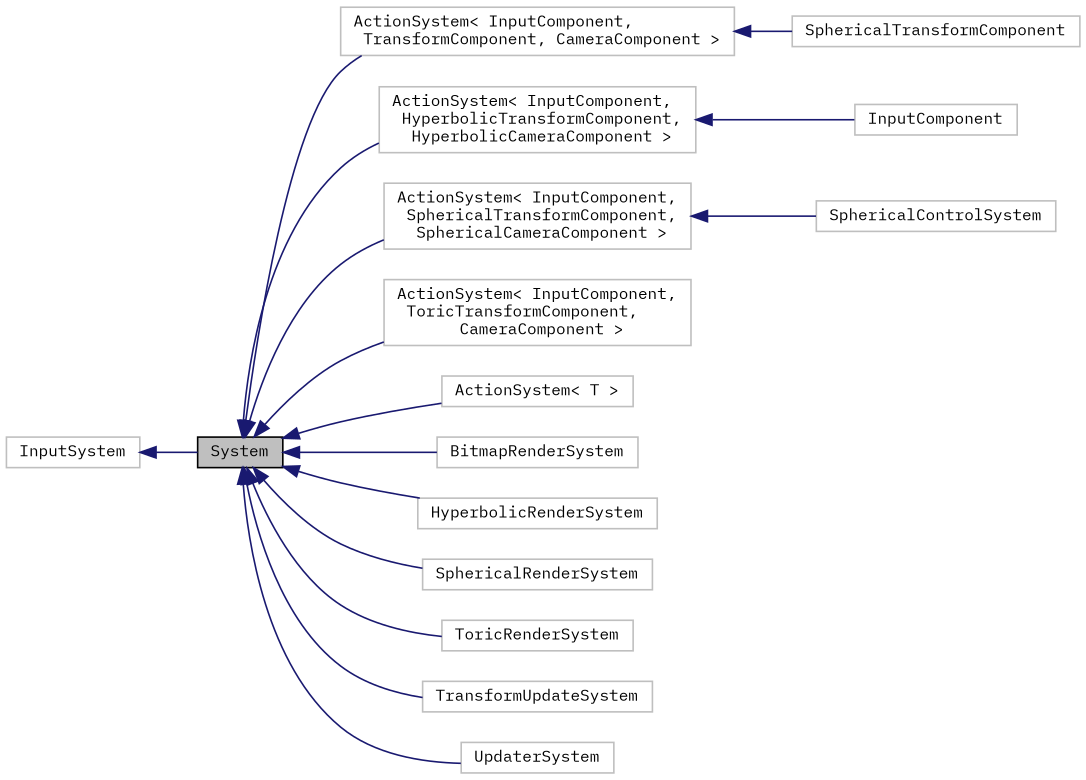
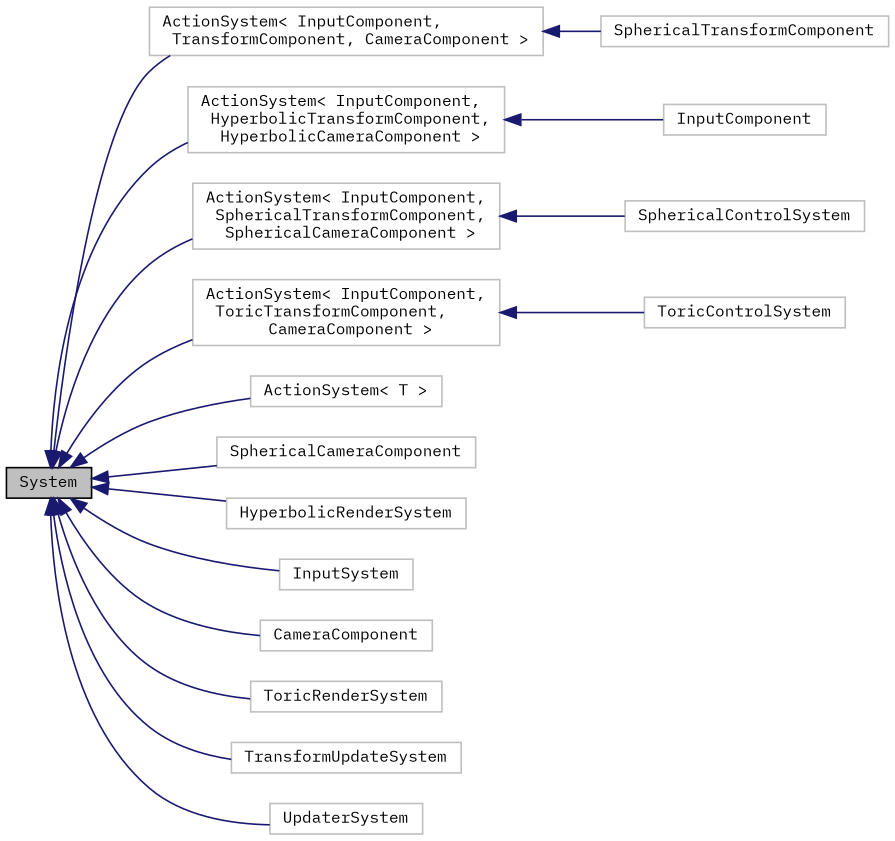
none -> (745, 313)
(177, 452) -> (177, 553)
(538, 452) -> (346, 452)
(538, 574) -> (346, 636)
